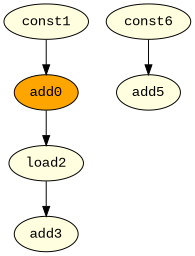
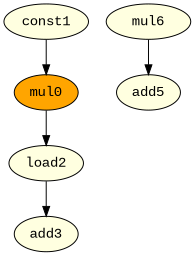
(148, 22) -> (148, 22)
(46, 92) -> (46, 92)
